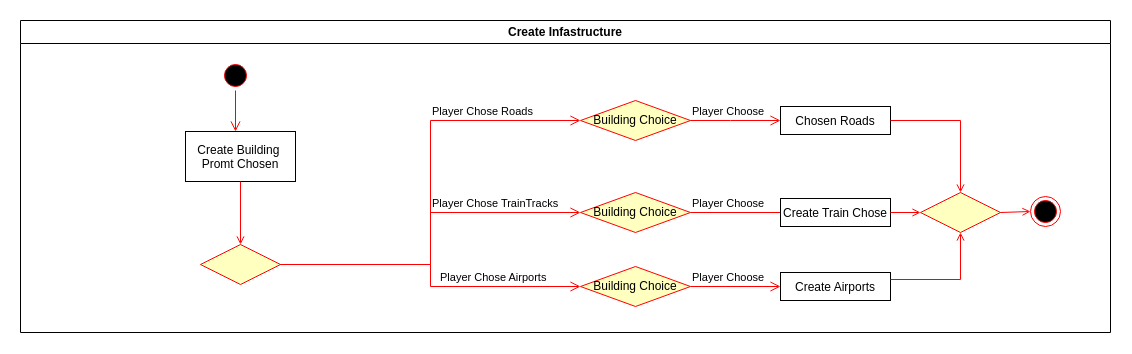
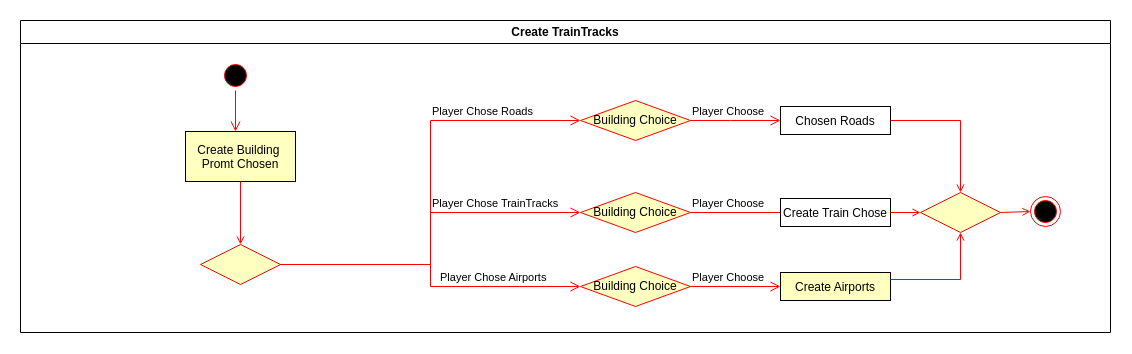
(566, 33) -> (566, 33)
(241, 157) -> (241, 157)
(836, 287) -> (836, 287)
